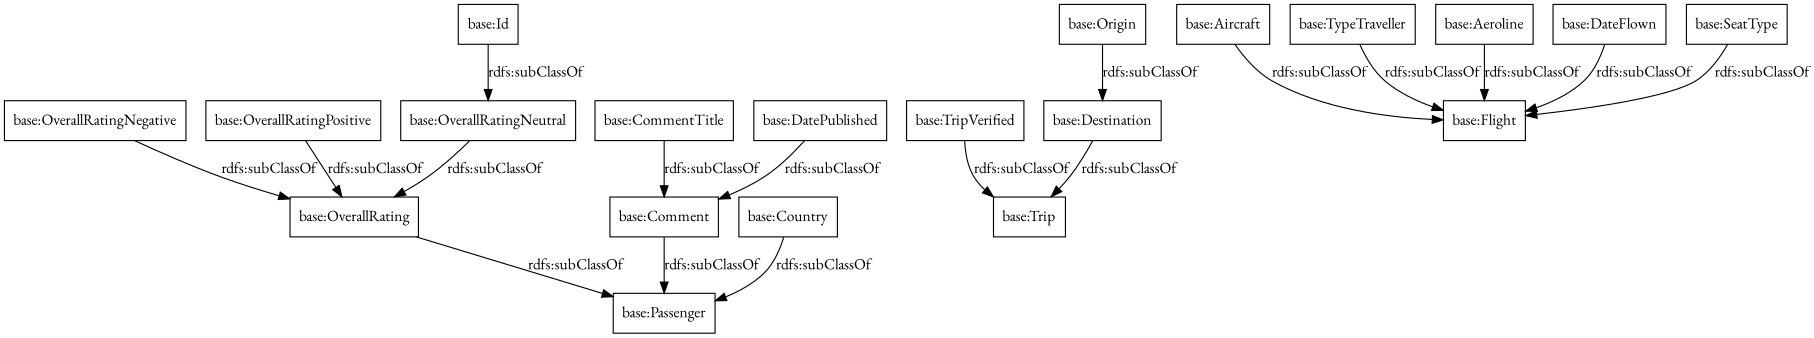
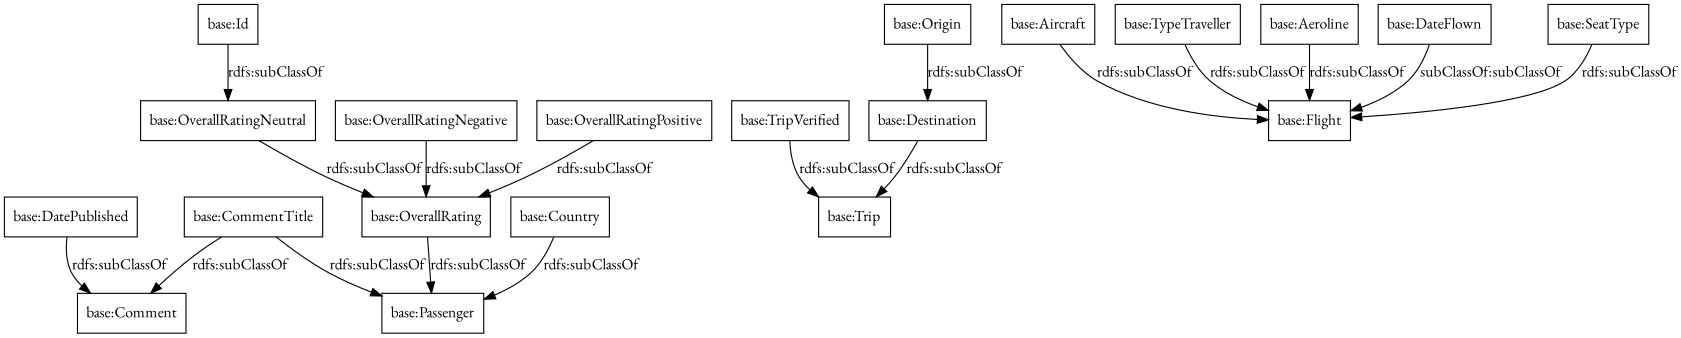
(1644, 73) -> (1491, 73)
(664, 260) -> (321, 269)
